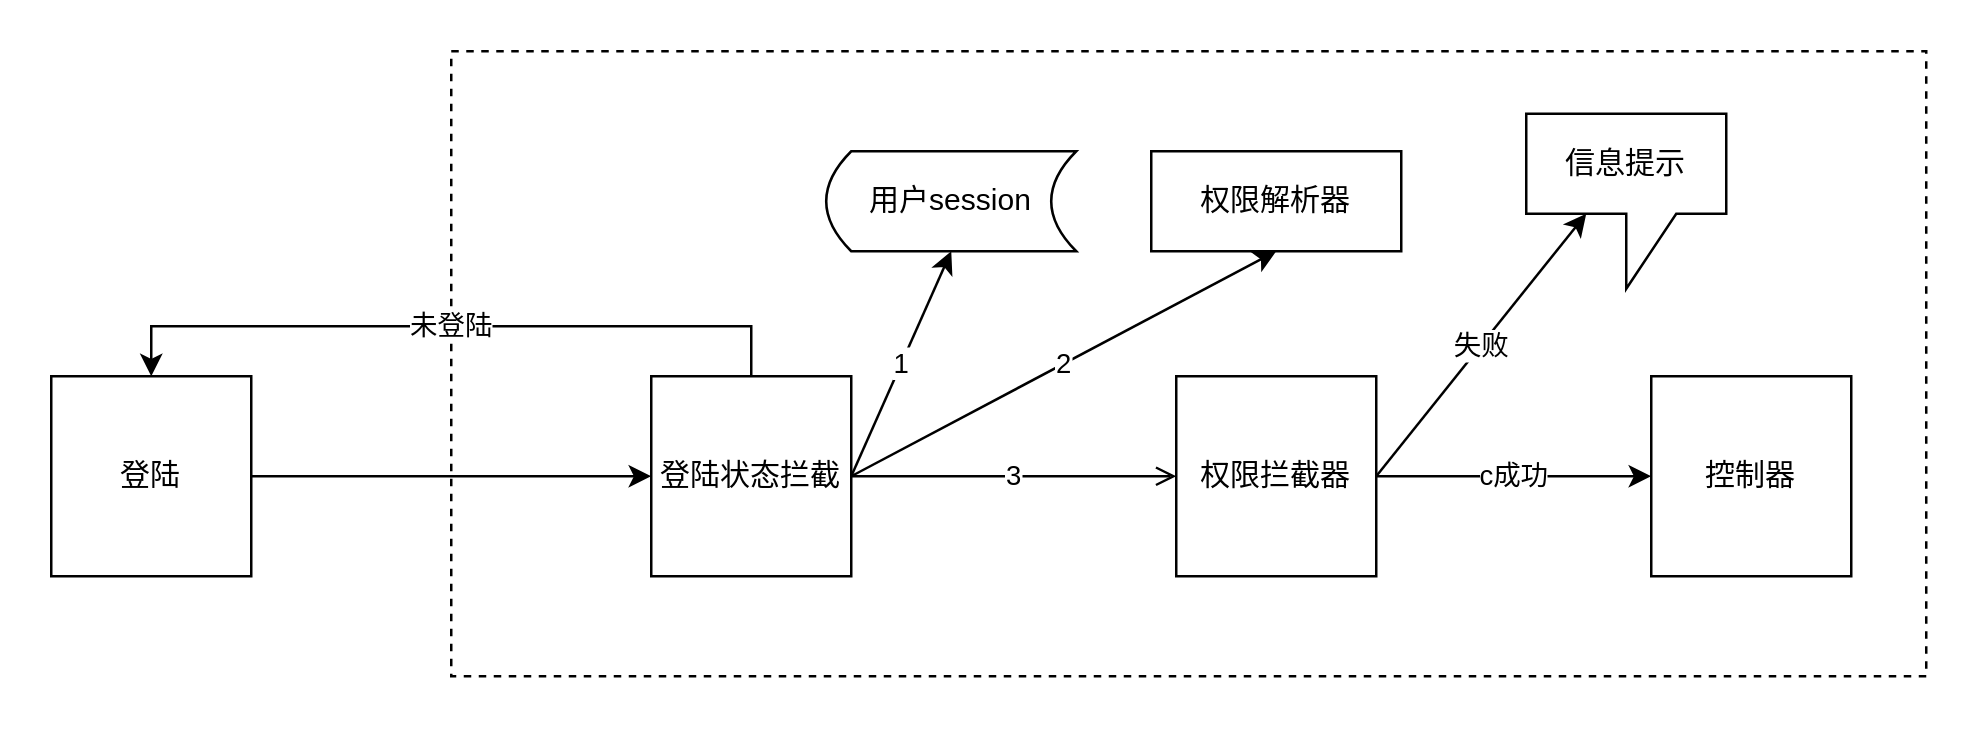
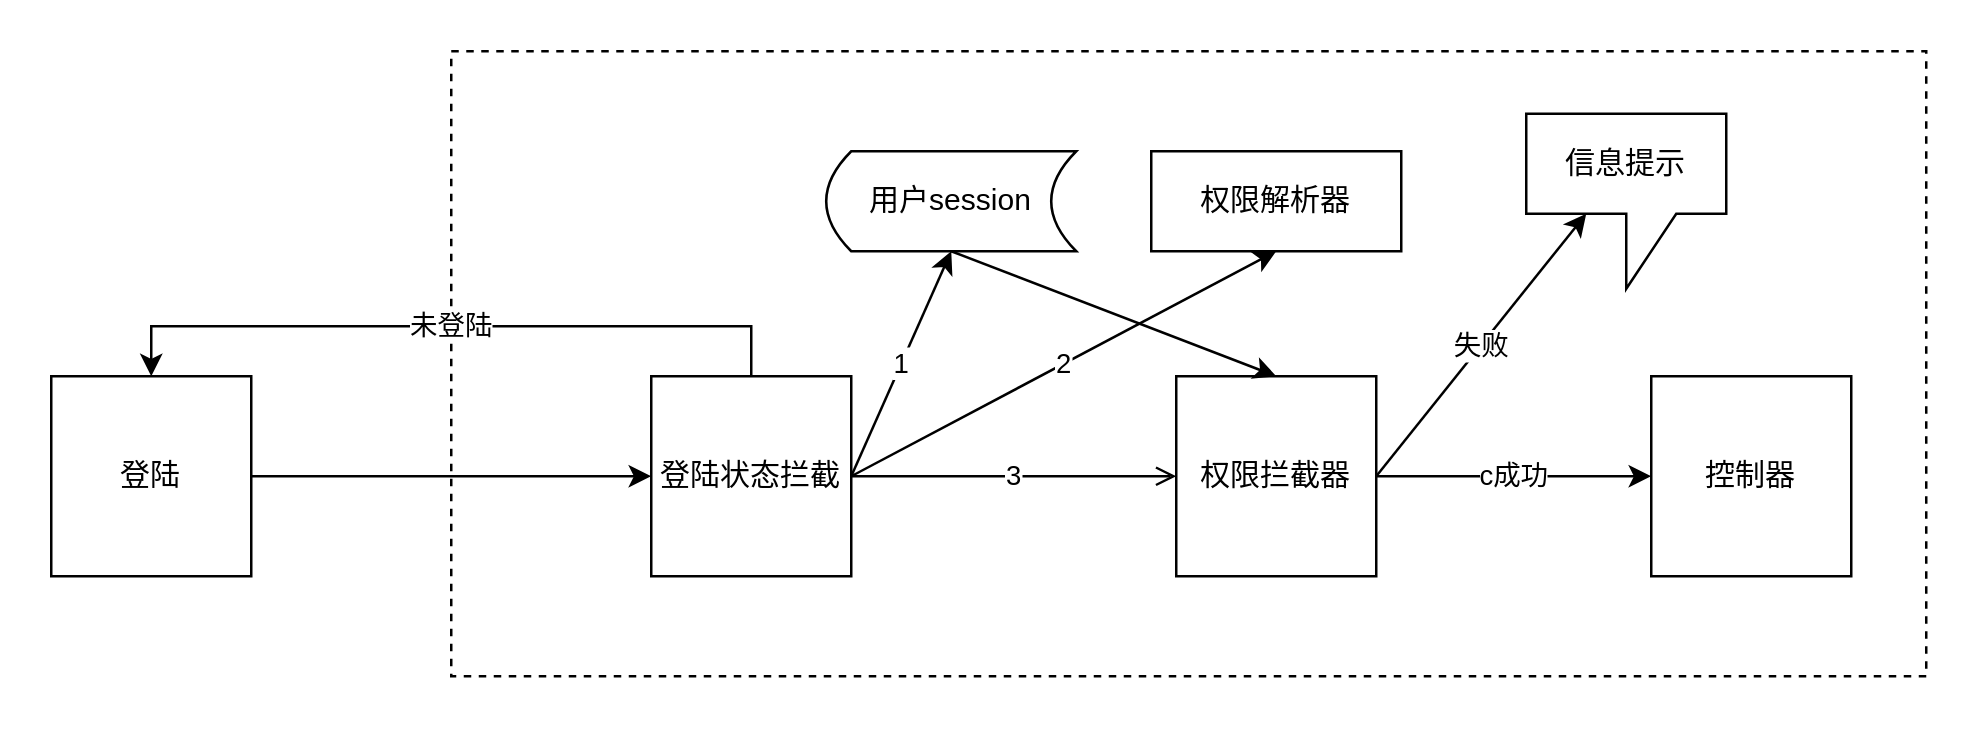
none -> (1042, 286)
